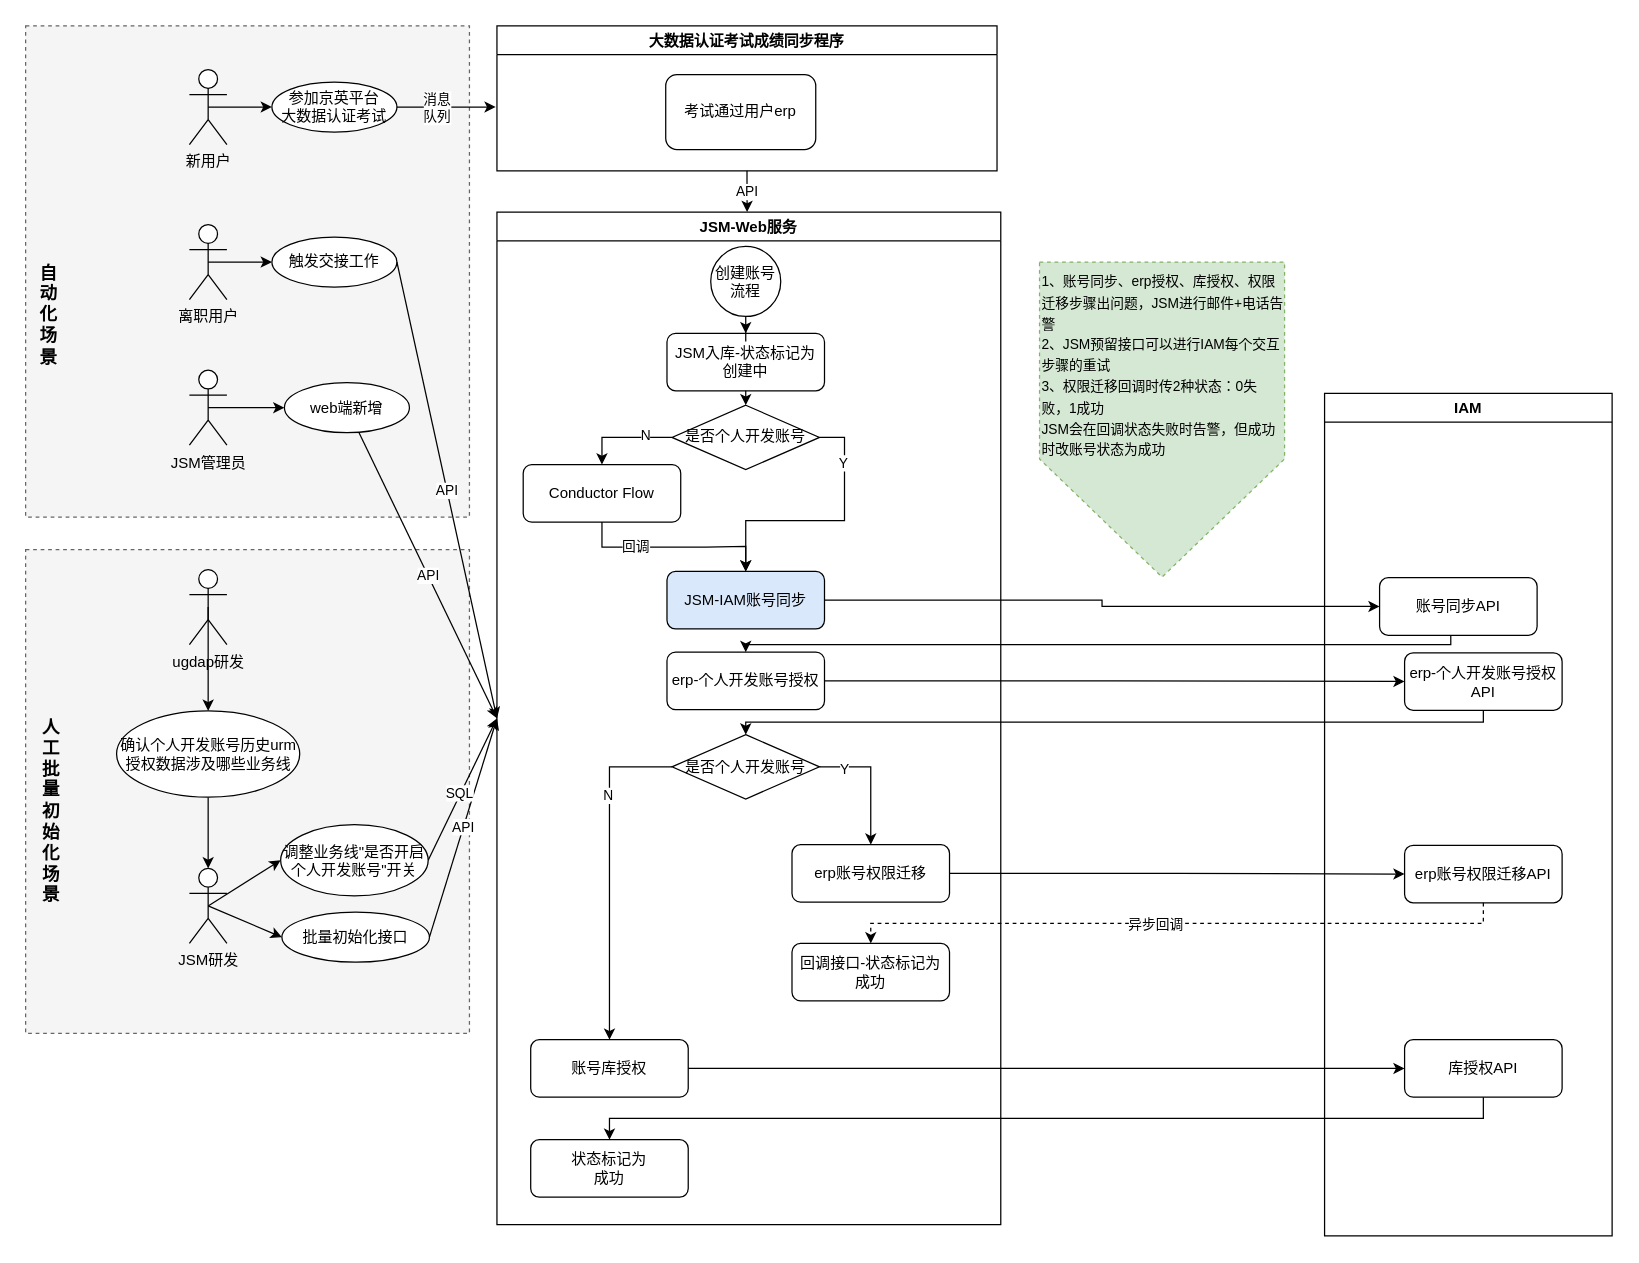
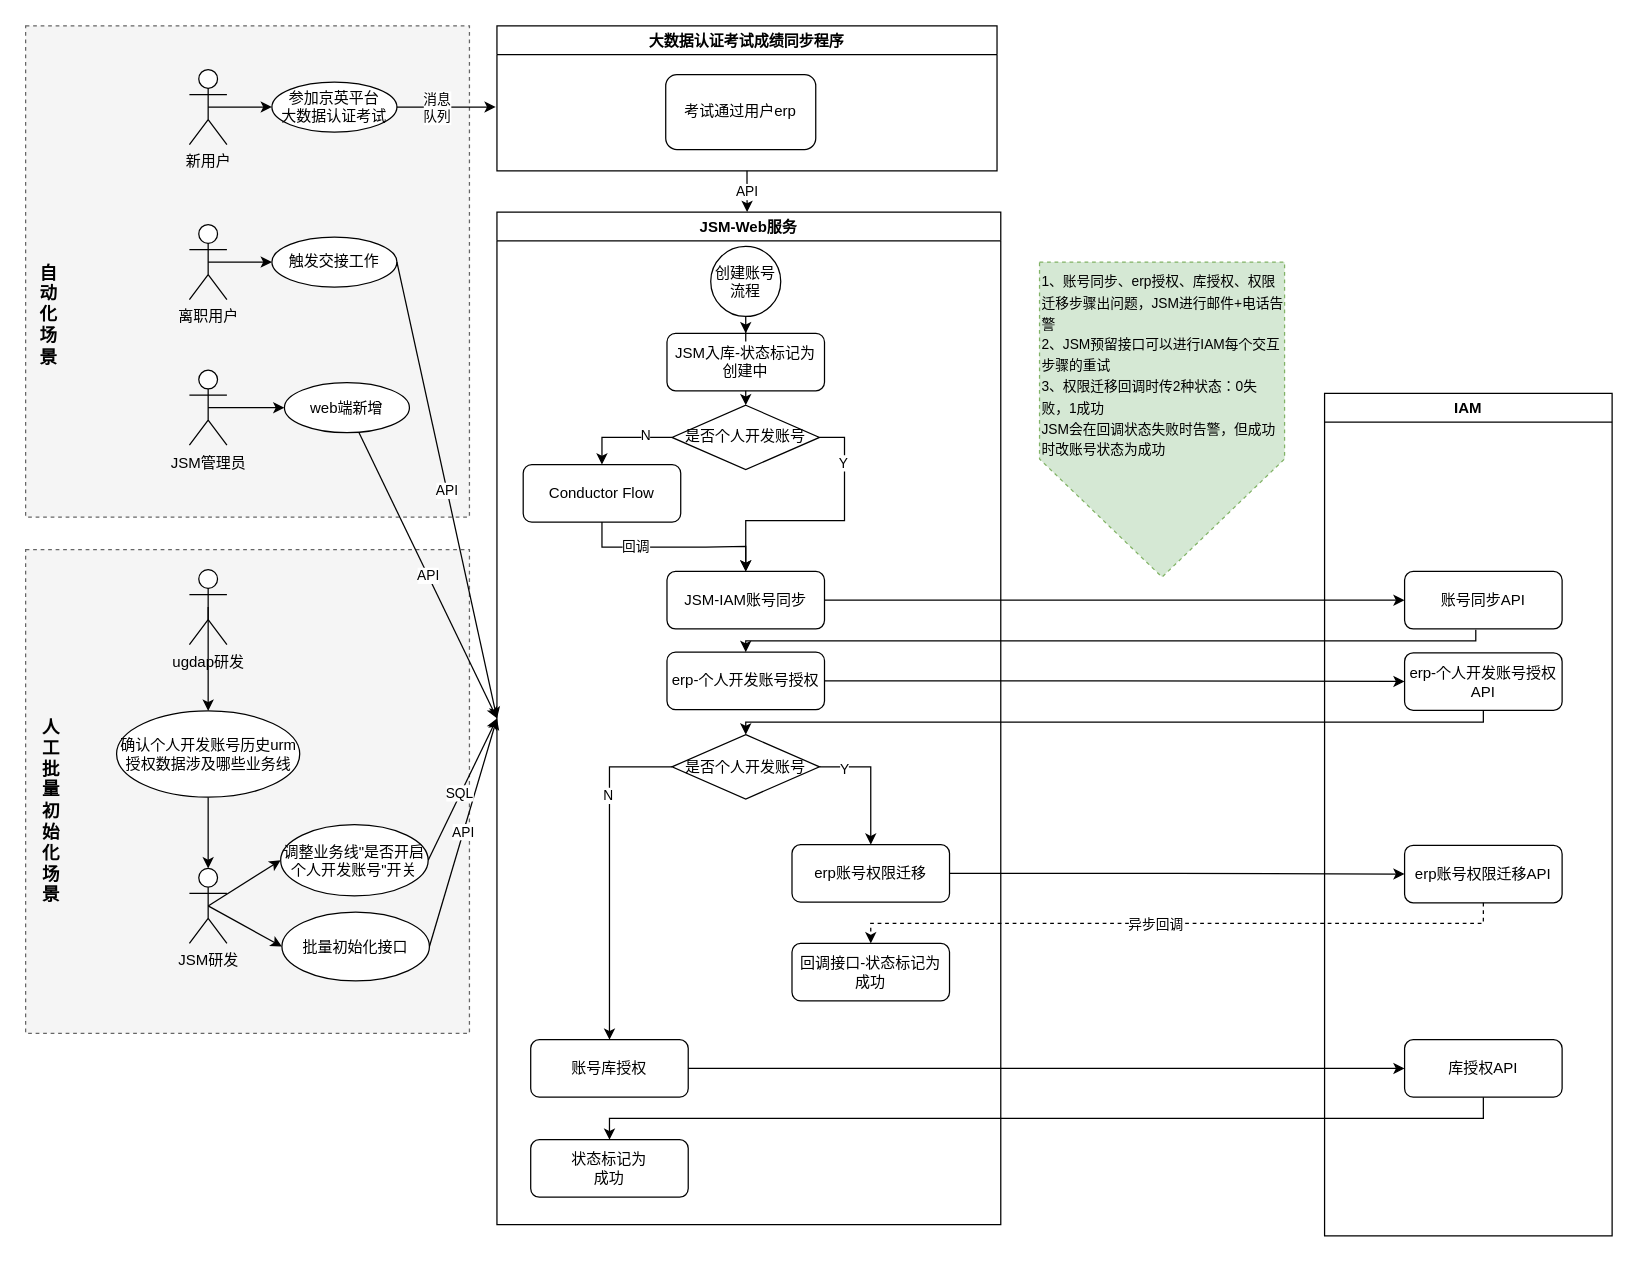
(746, 600) -> (746, 600)
(1458, 606) -> (1483, 600)
(356, 937) -> (356, 946)
